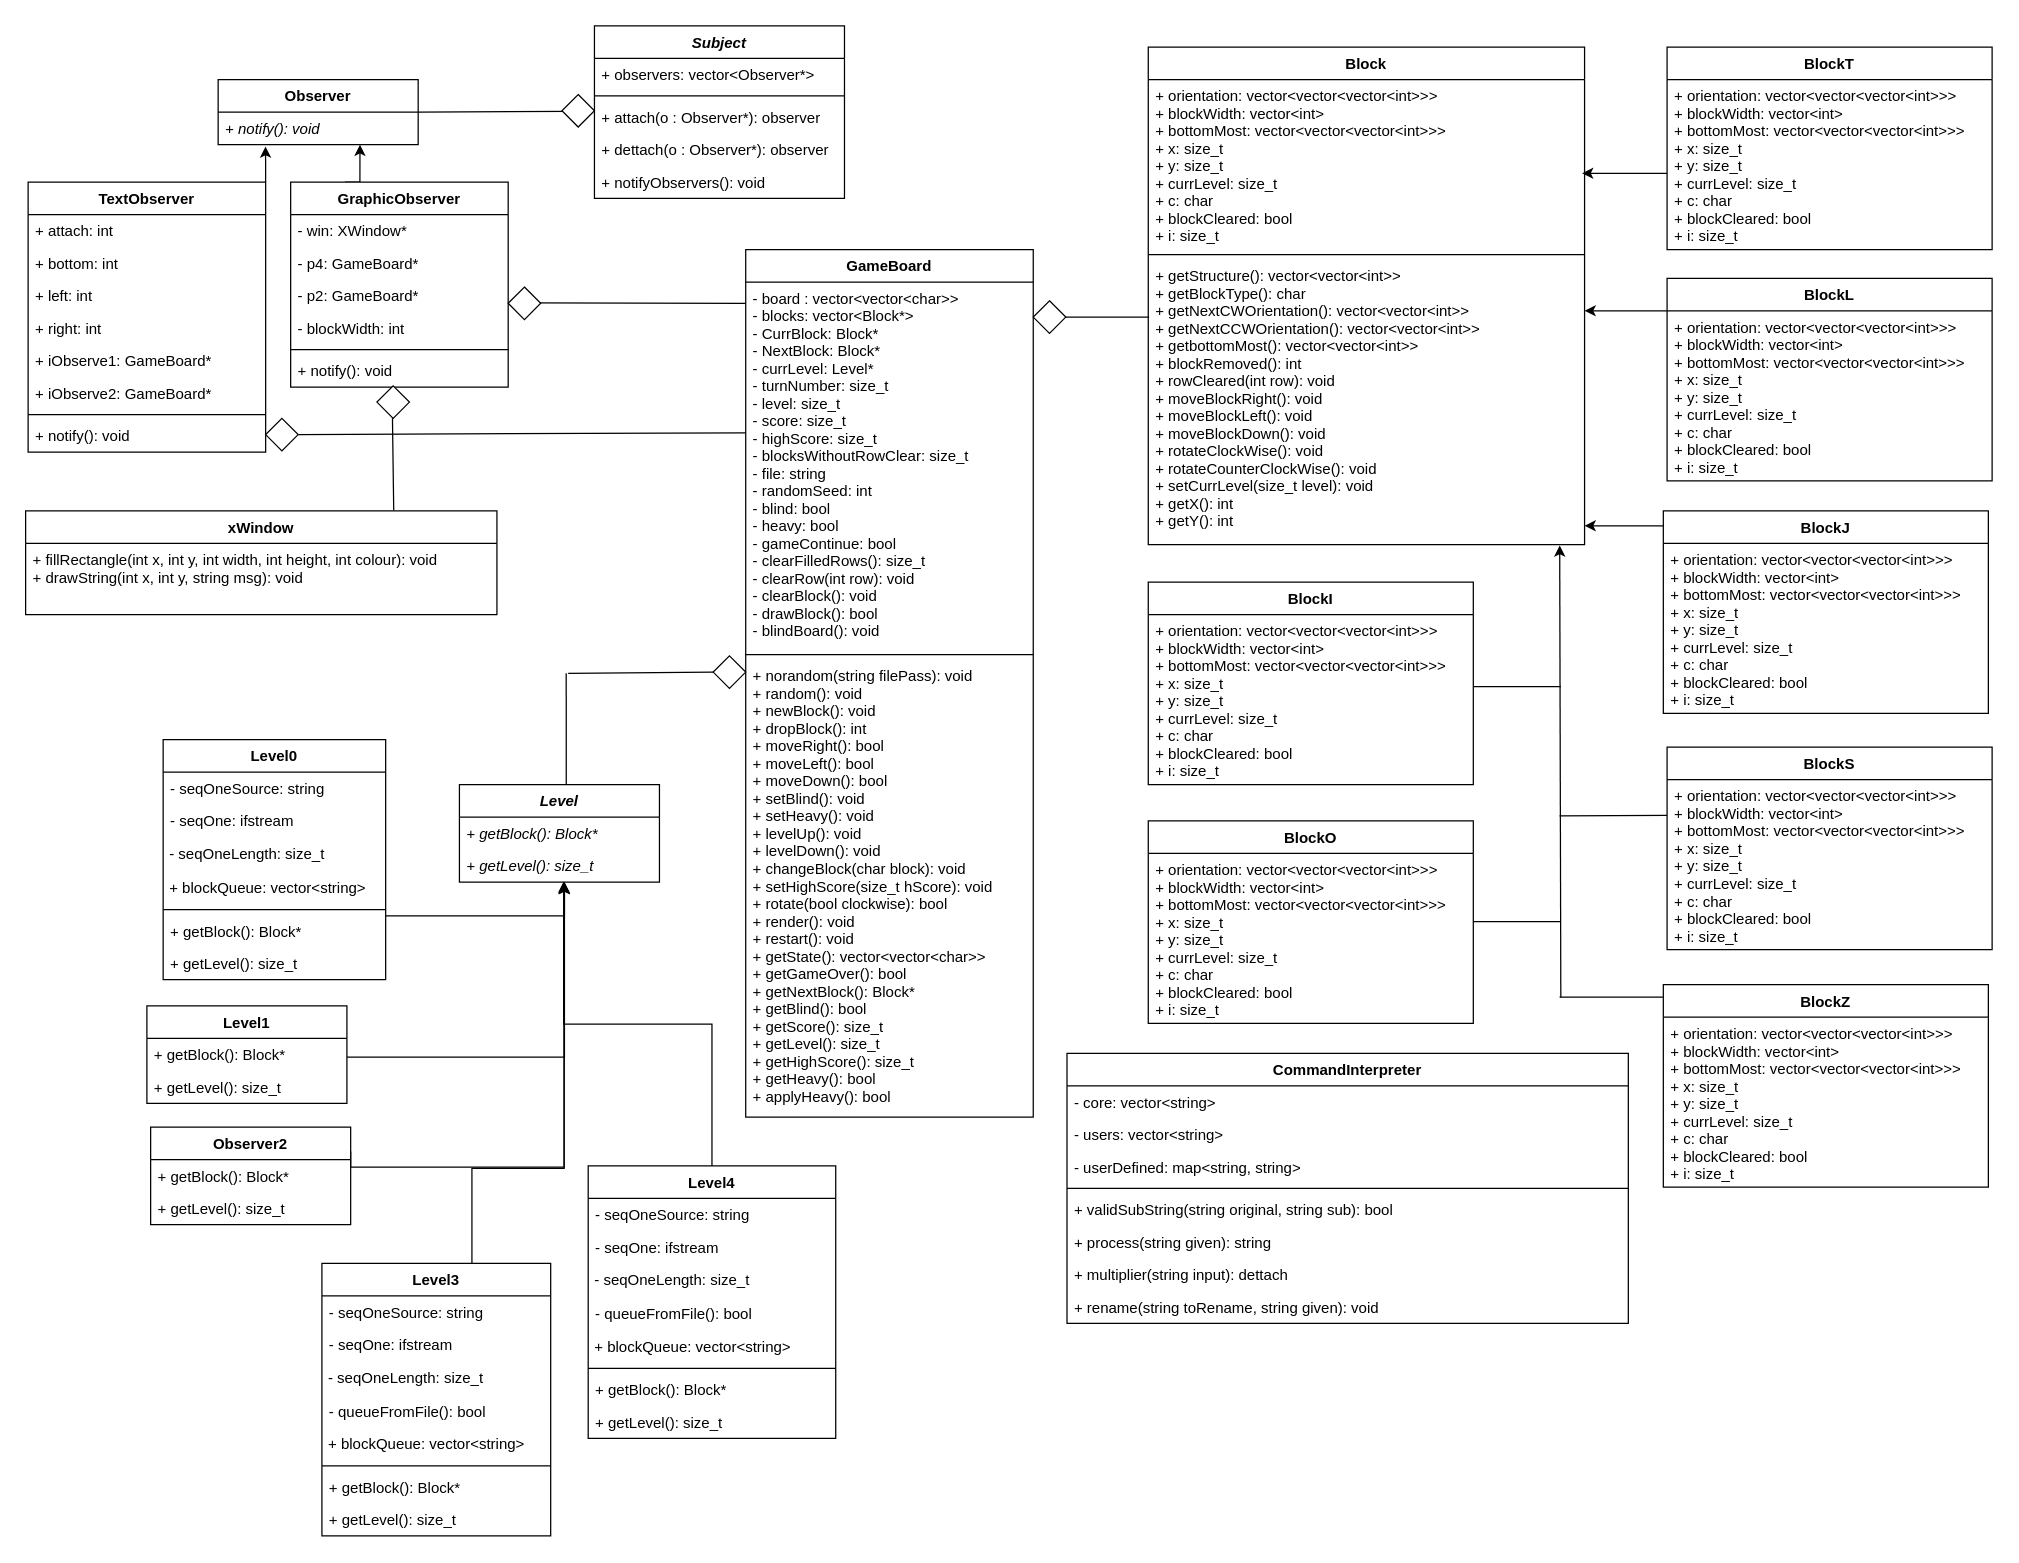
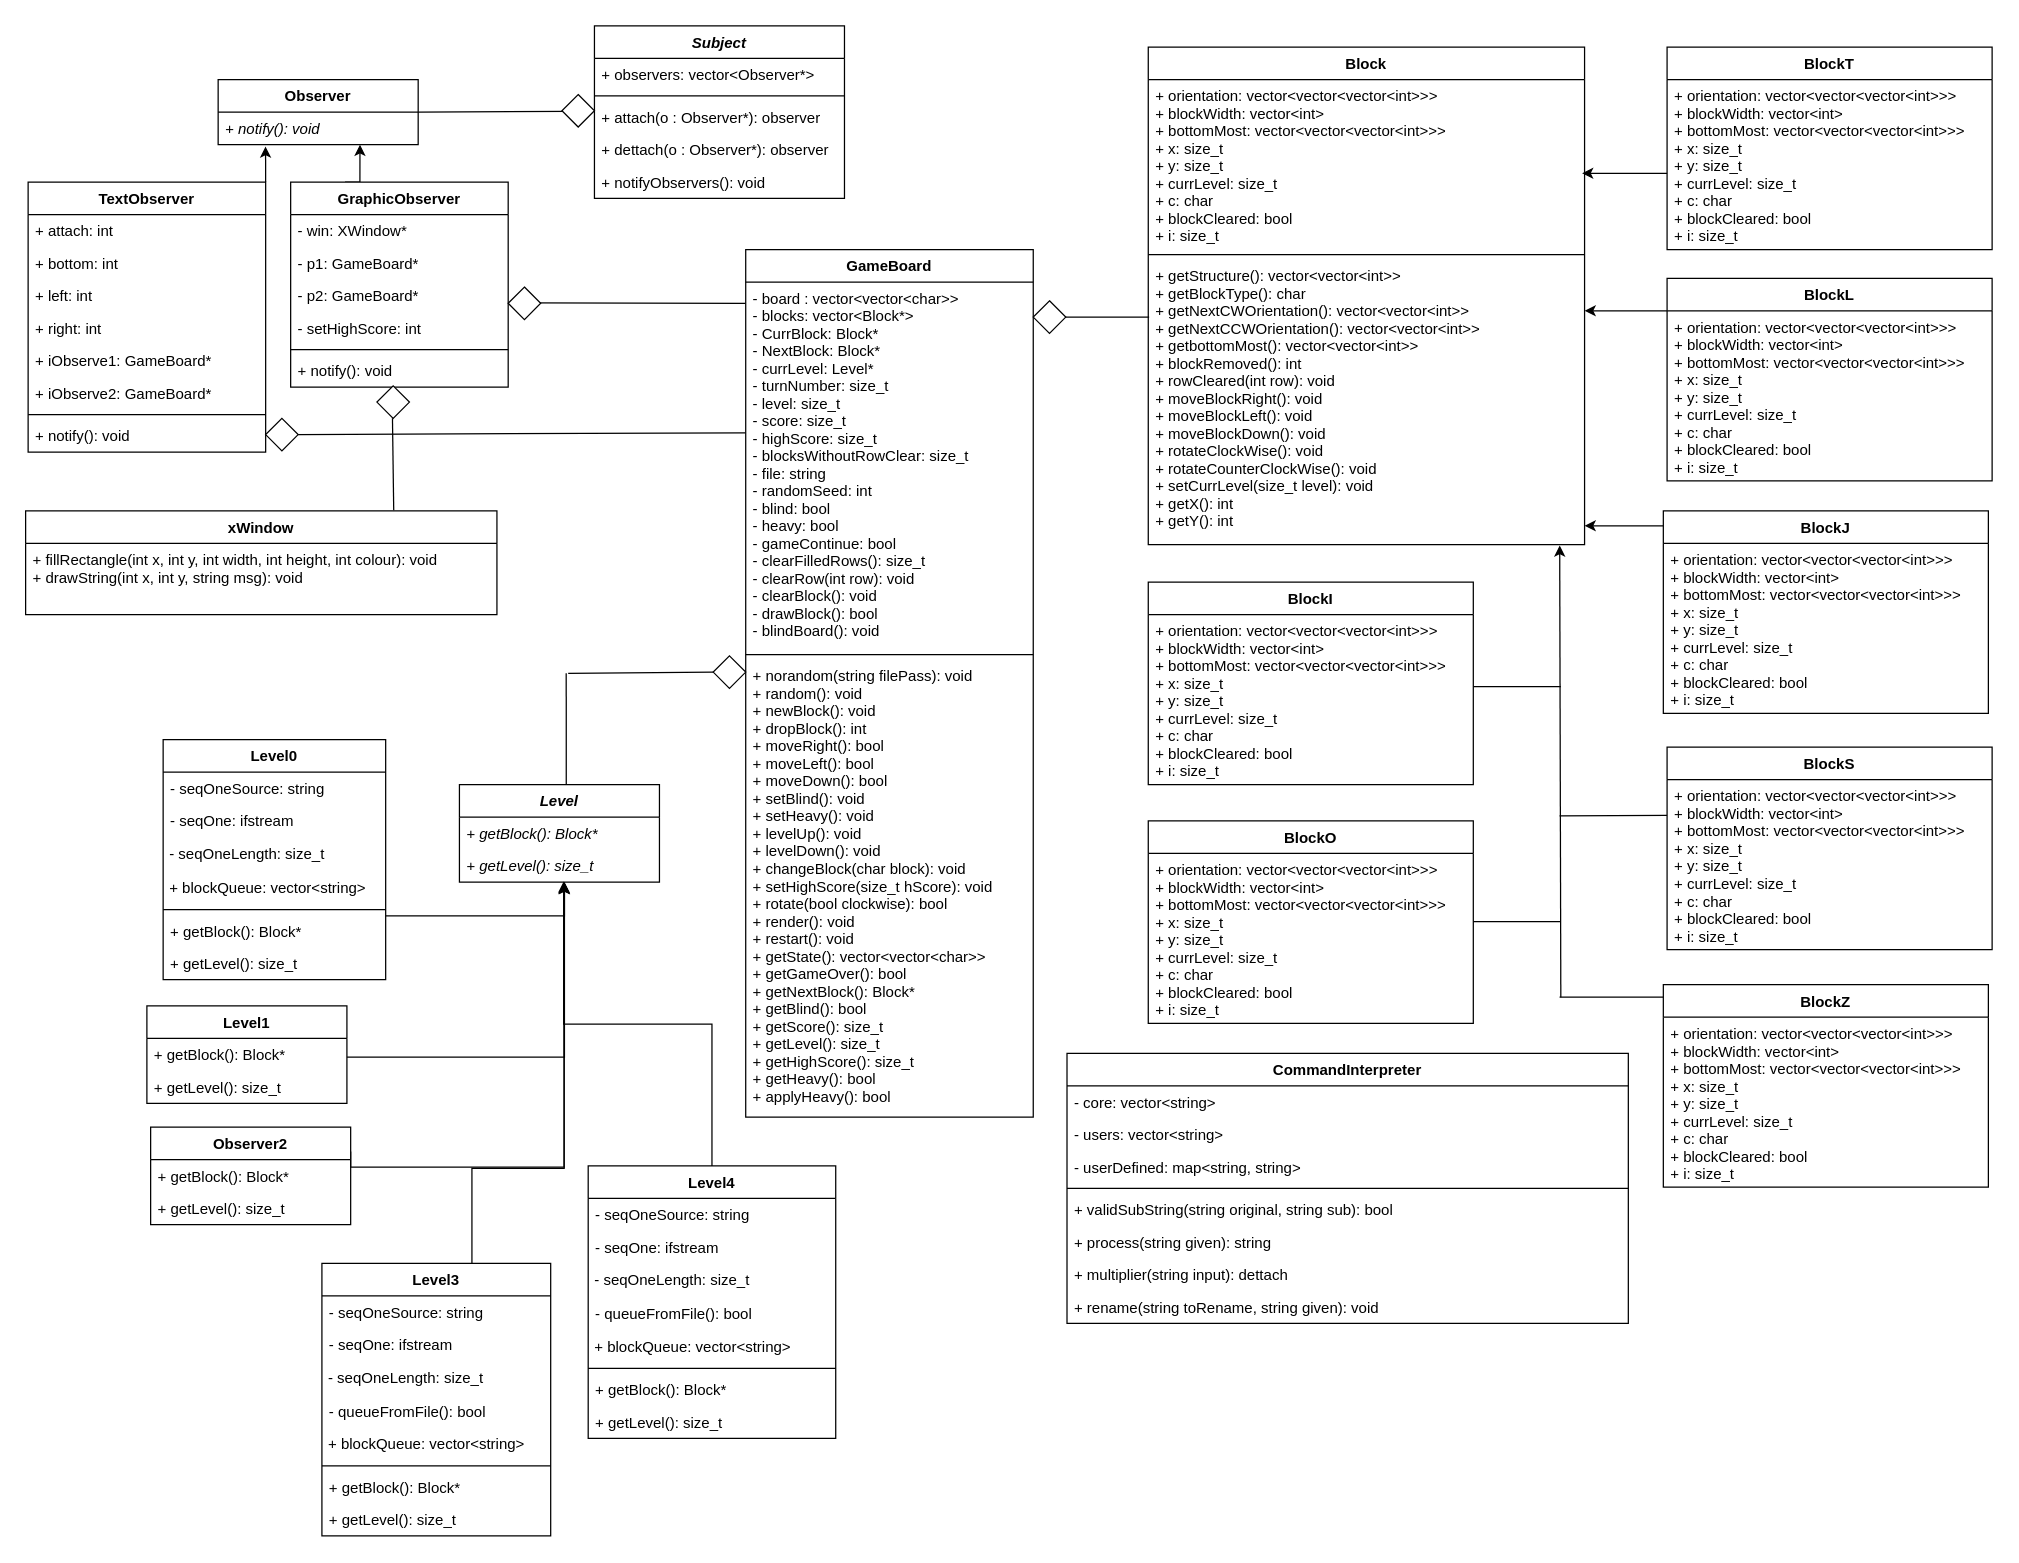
(359, 264) -> (359, 264)
(357, 329) -> (368, 329)
